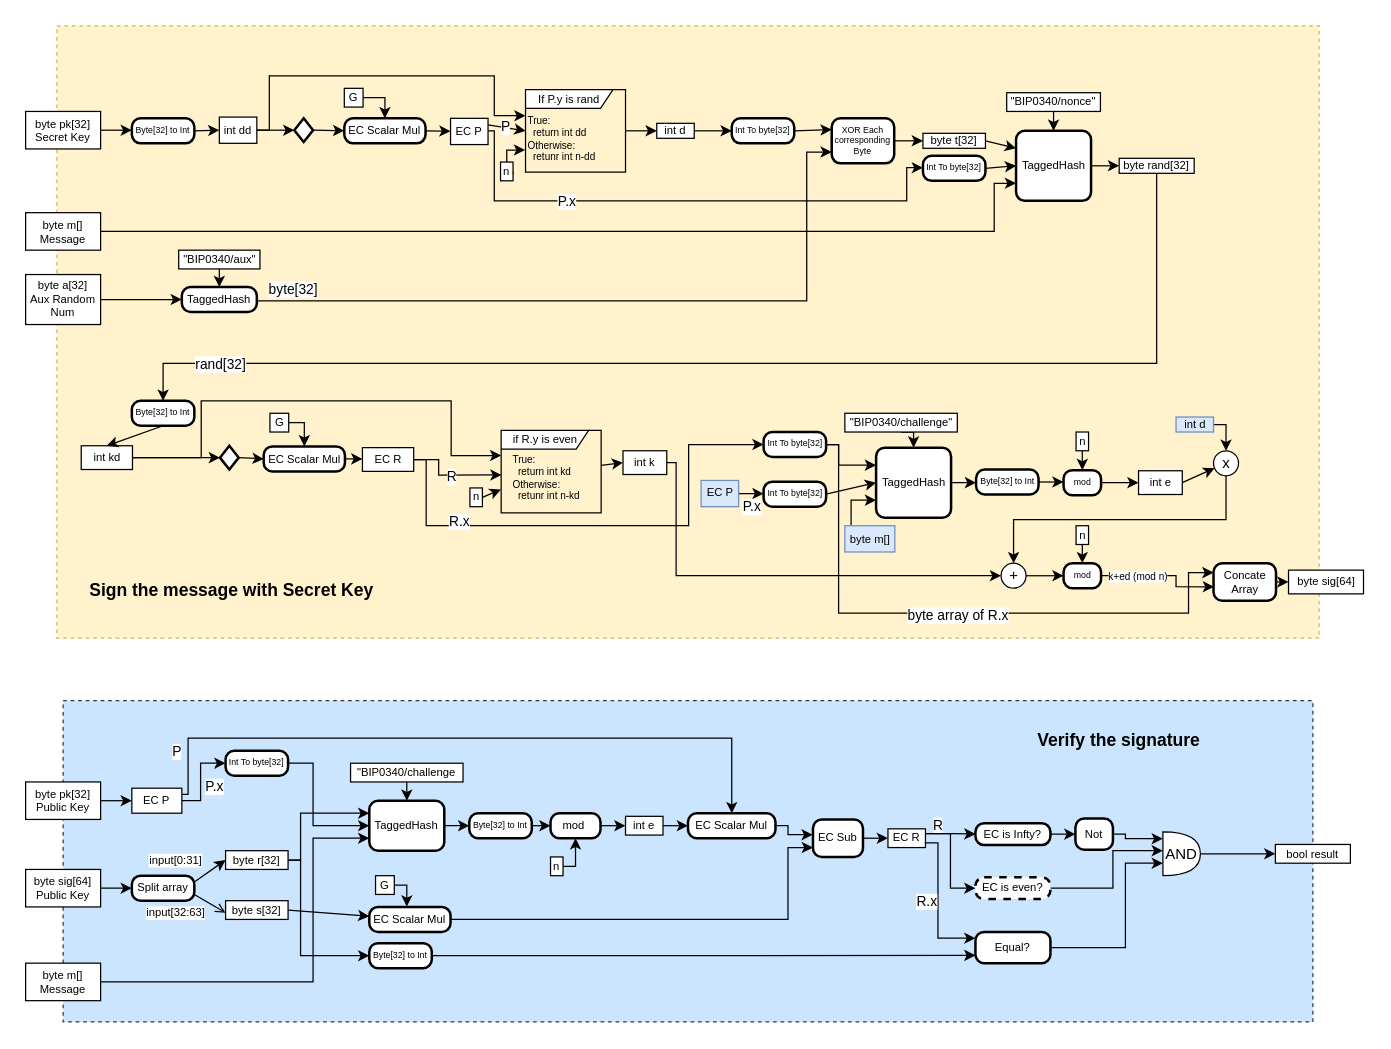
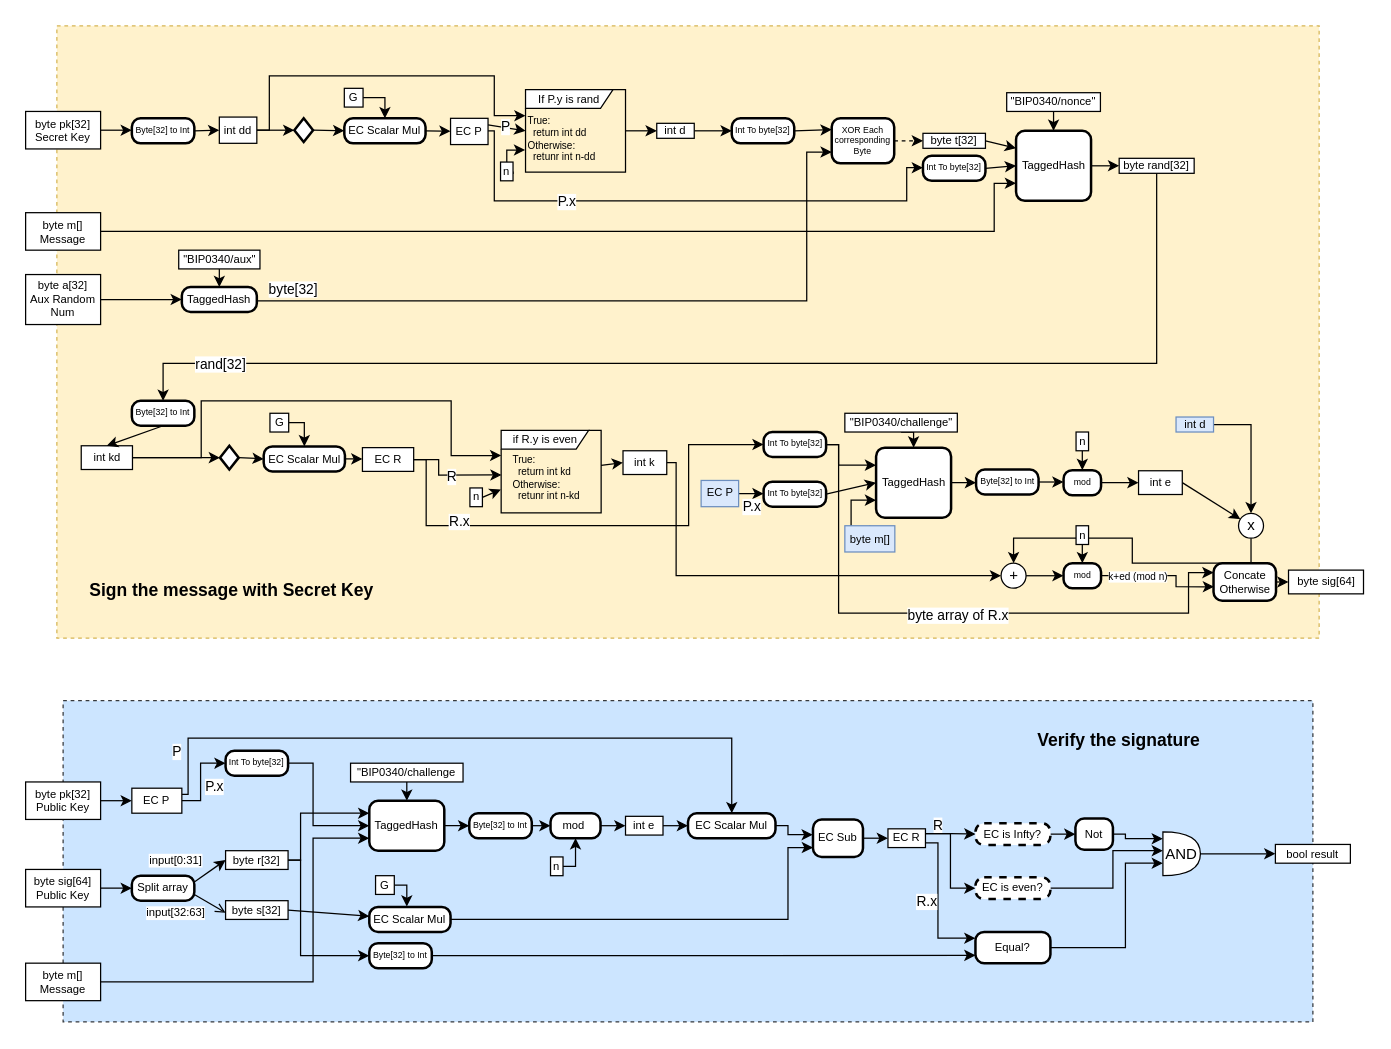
(906, 141) -> (906, 141)
(1226, 463) -> (1251, 526)
(1246, 582) -> (1246, 582)
(1013, 834) -> (1013, 834)
